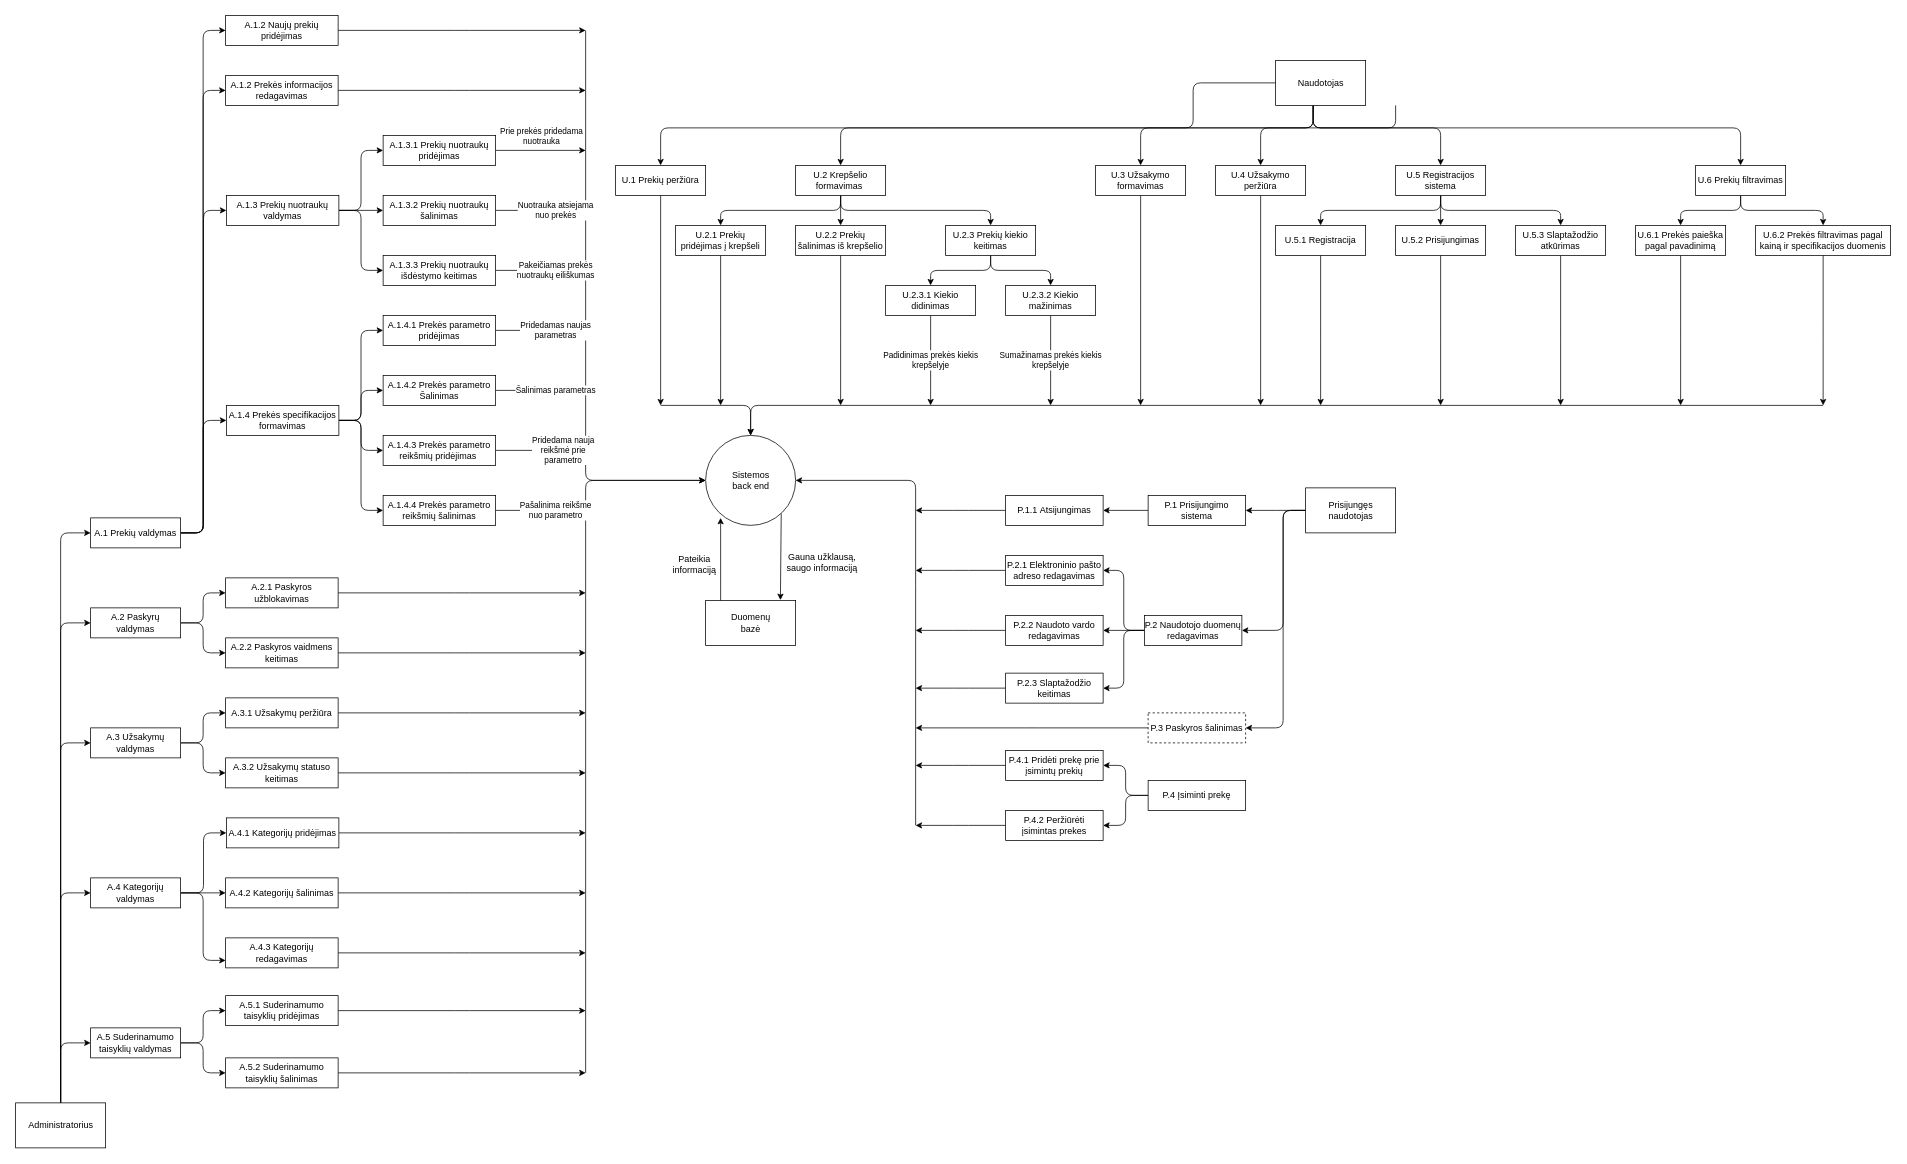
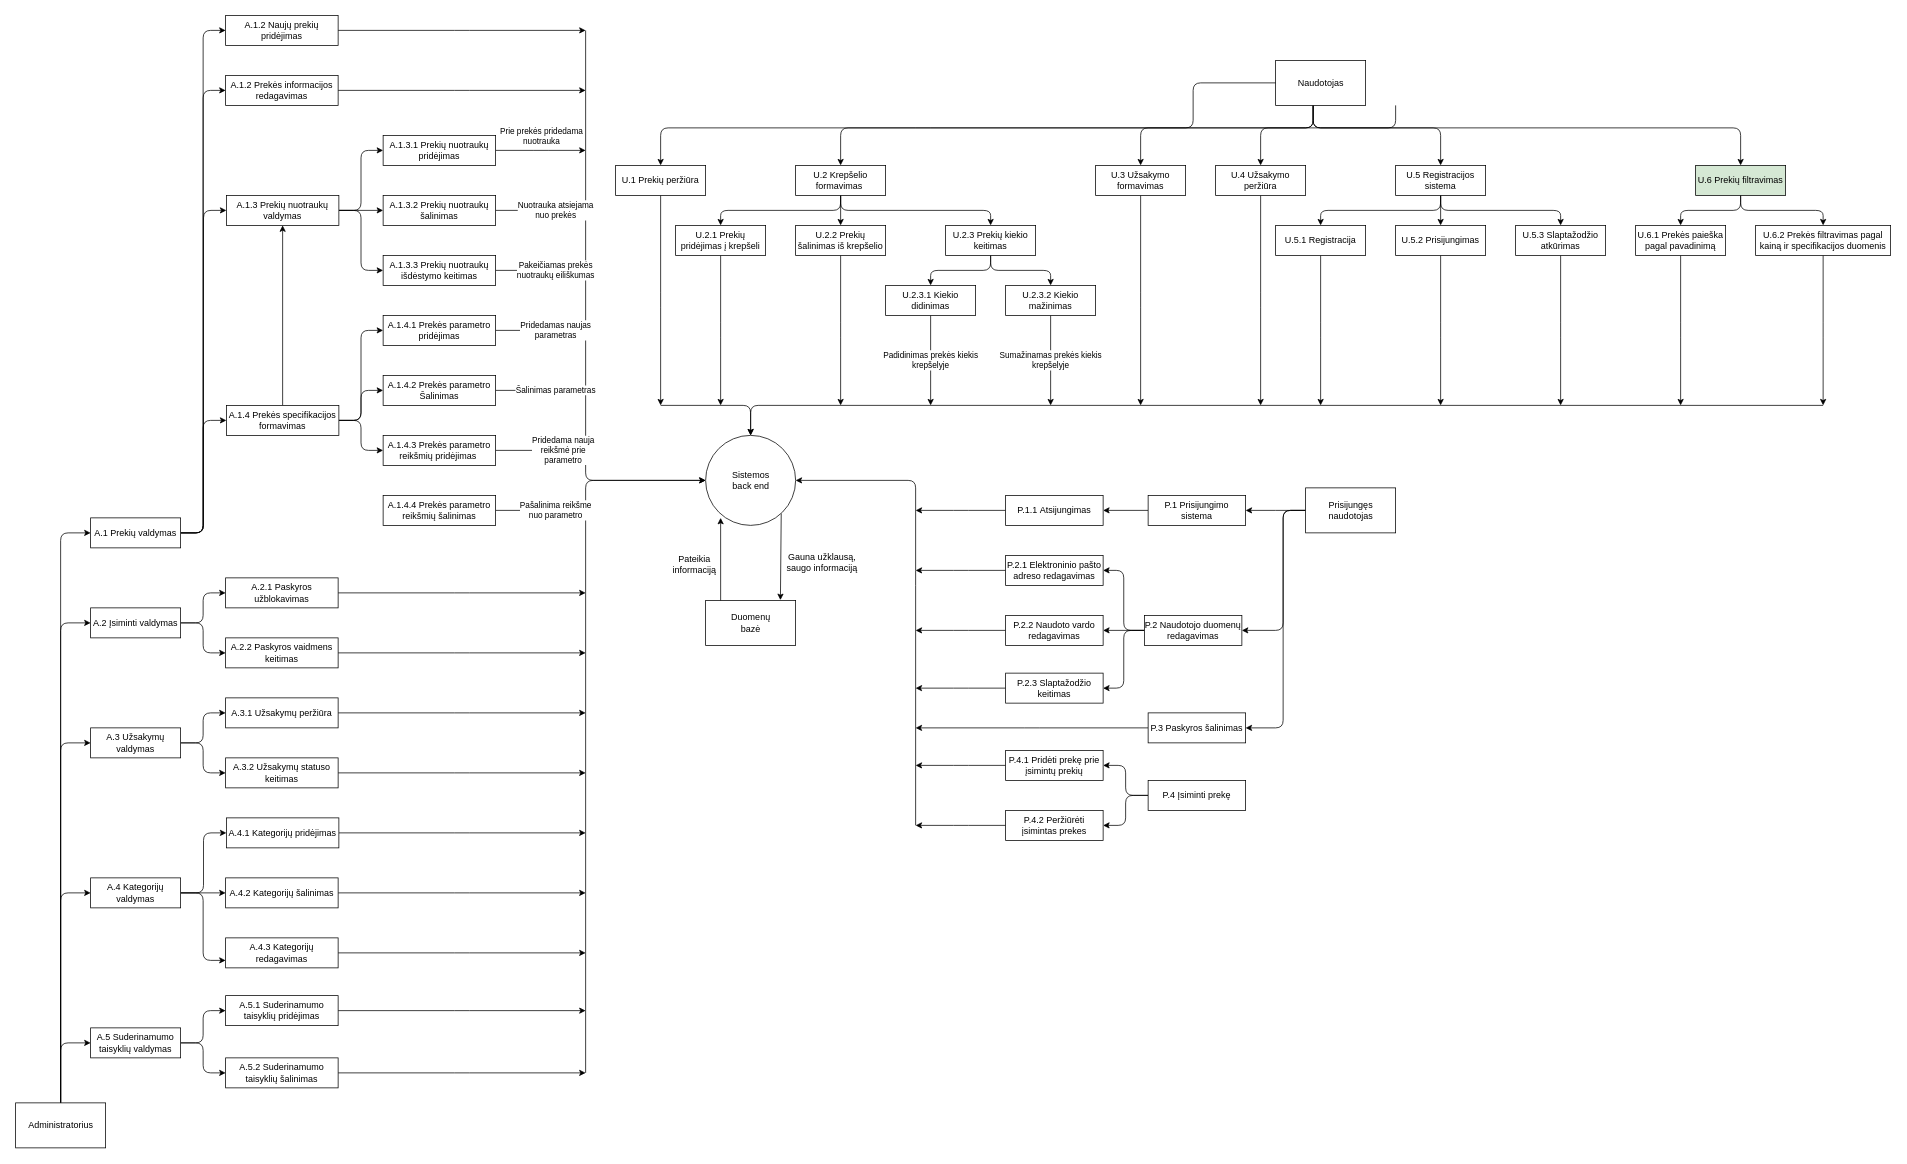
(1740, 180) -> (1740, 180)
(367, 510) -> (282, 318)
(135, 623) -> (135, 623)
(1197, 728) -> (1197, 728)
